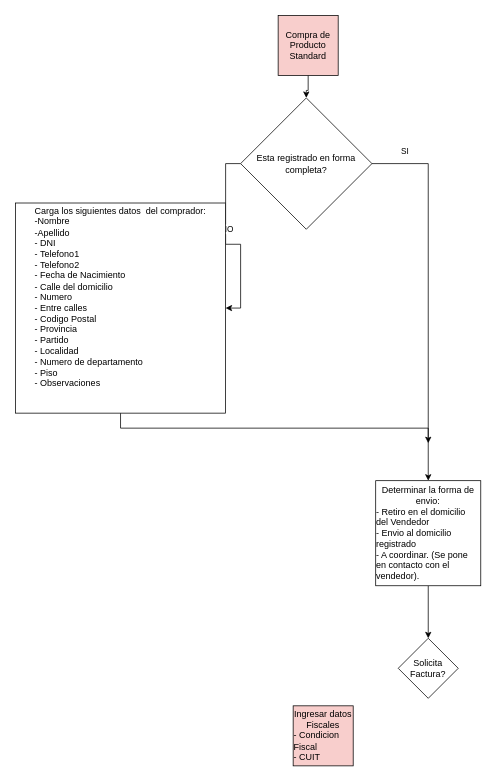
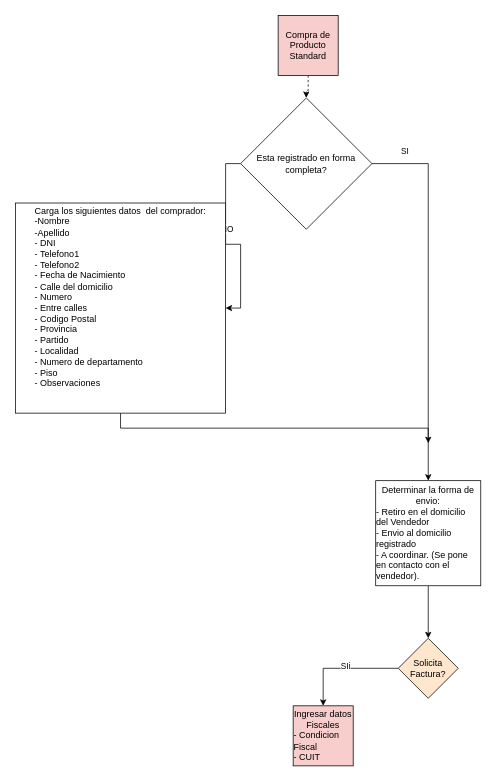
(308, 84) -> (308, 84)
none -> (345, 668)
(428, 668) -> (428, 668)
